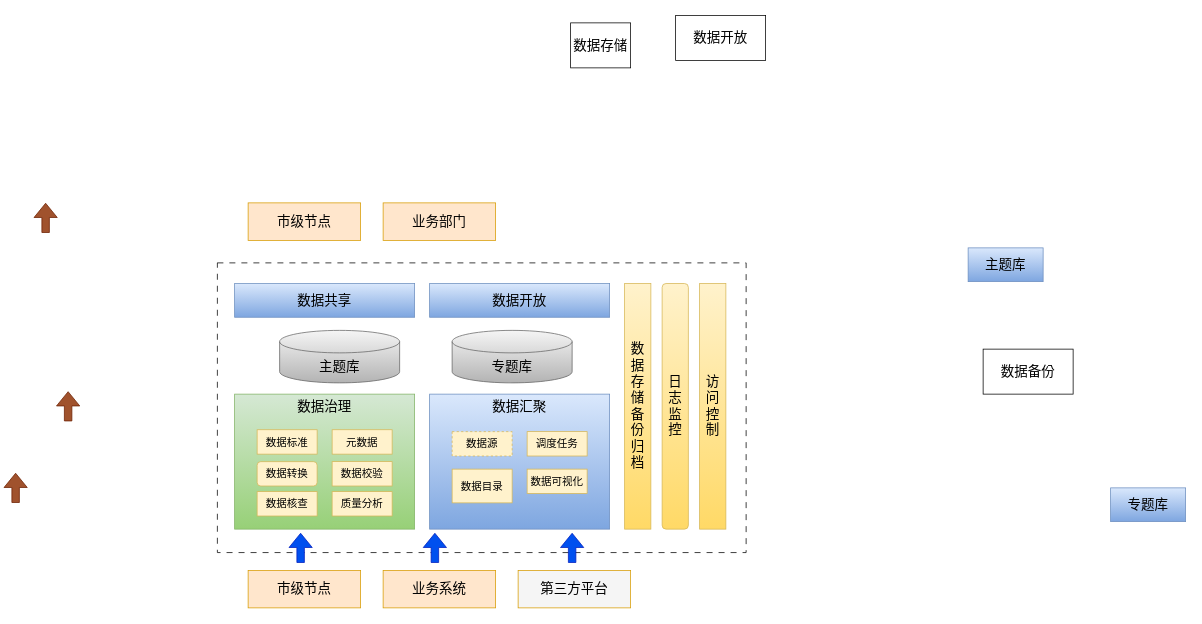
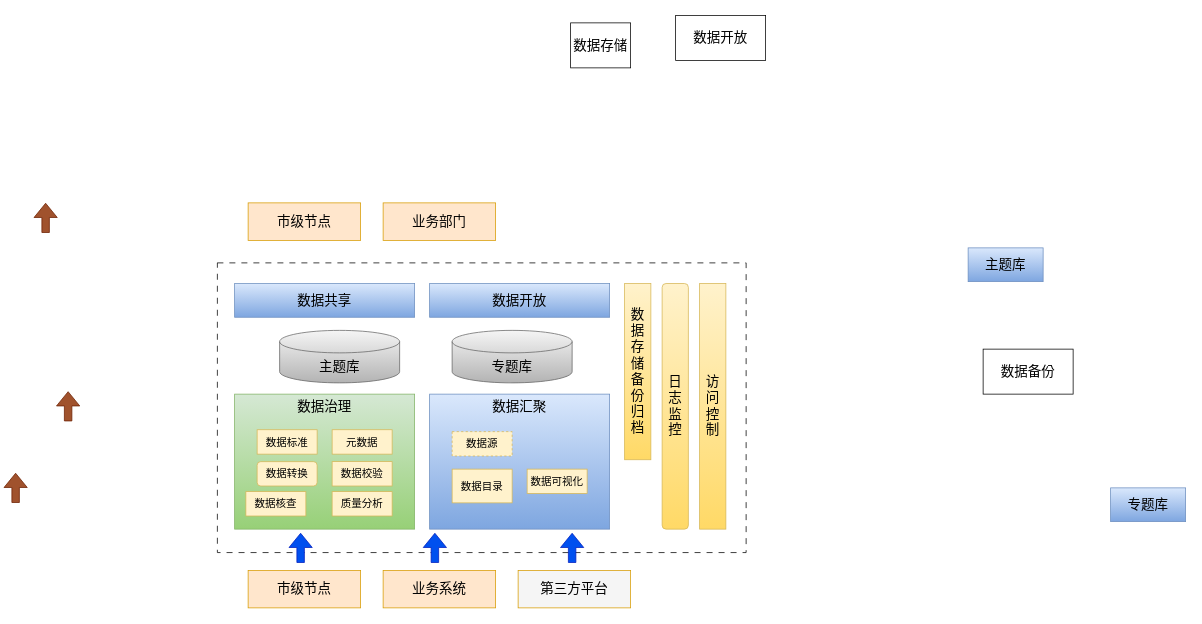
(638, 406) -> (638, 372)
(557, 444) -> none
(287, 504) -> (276, 504)
